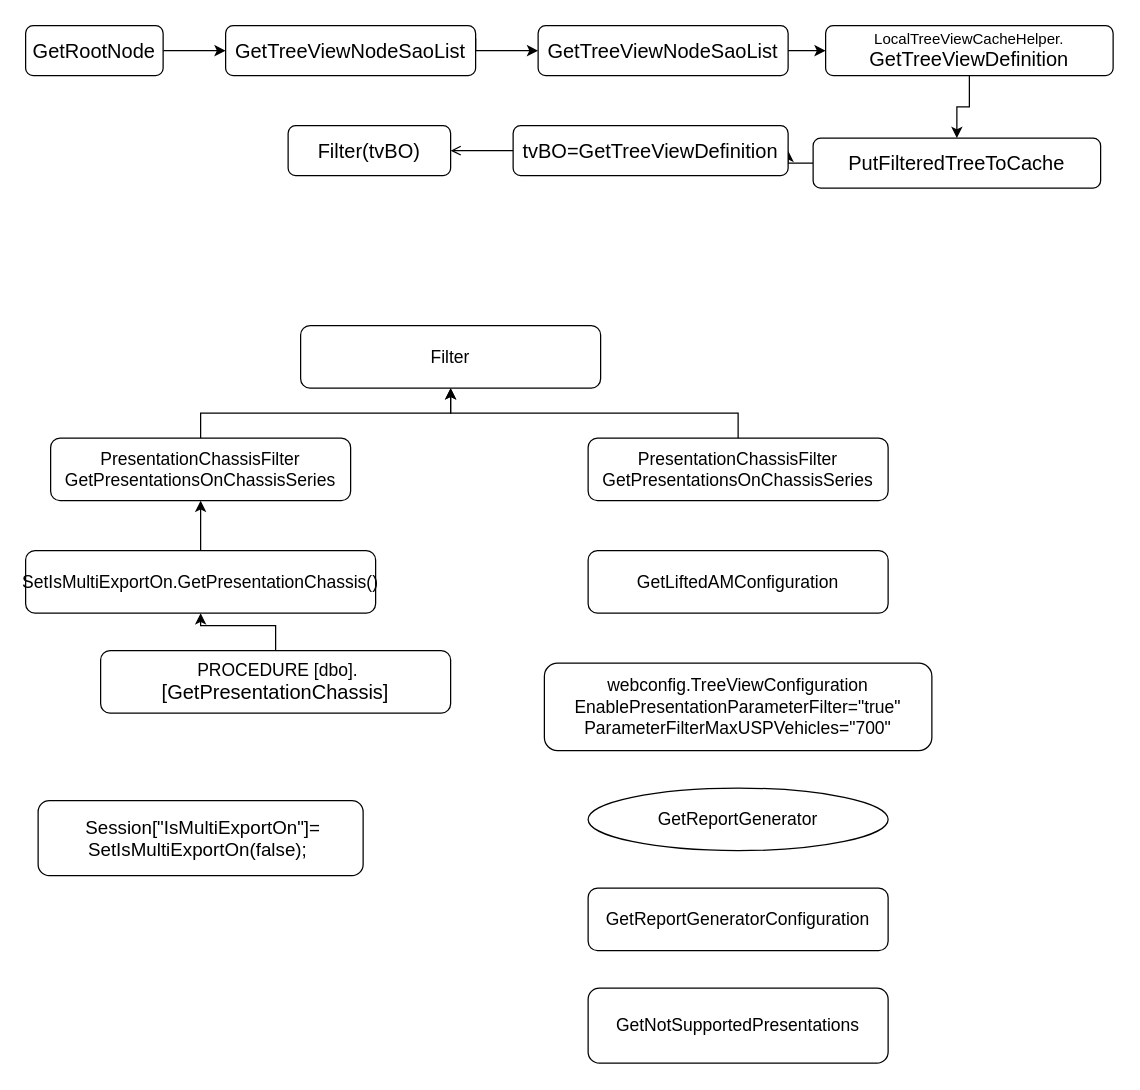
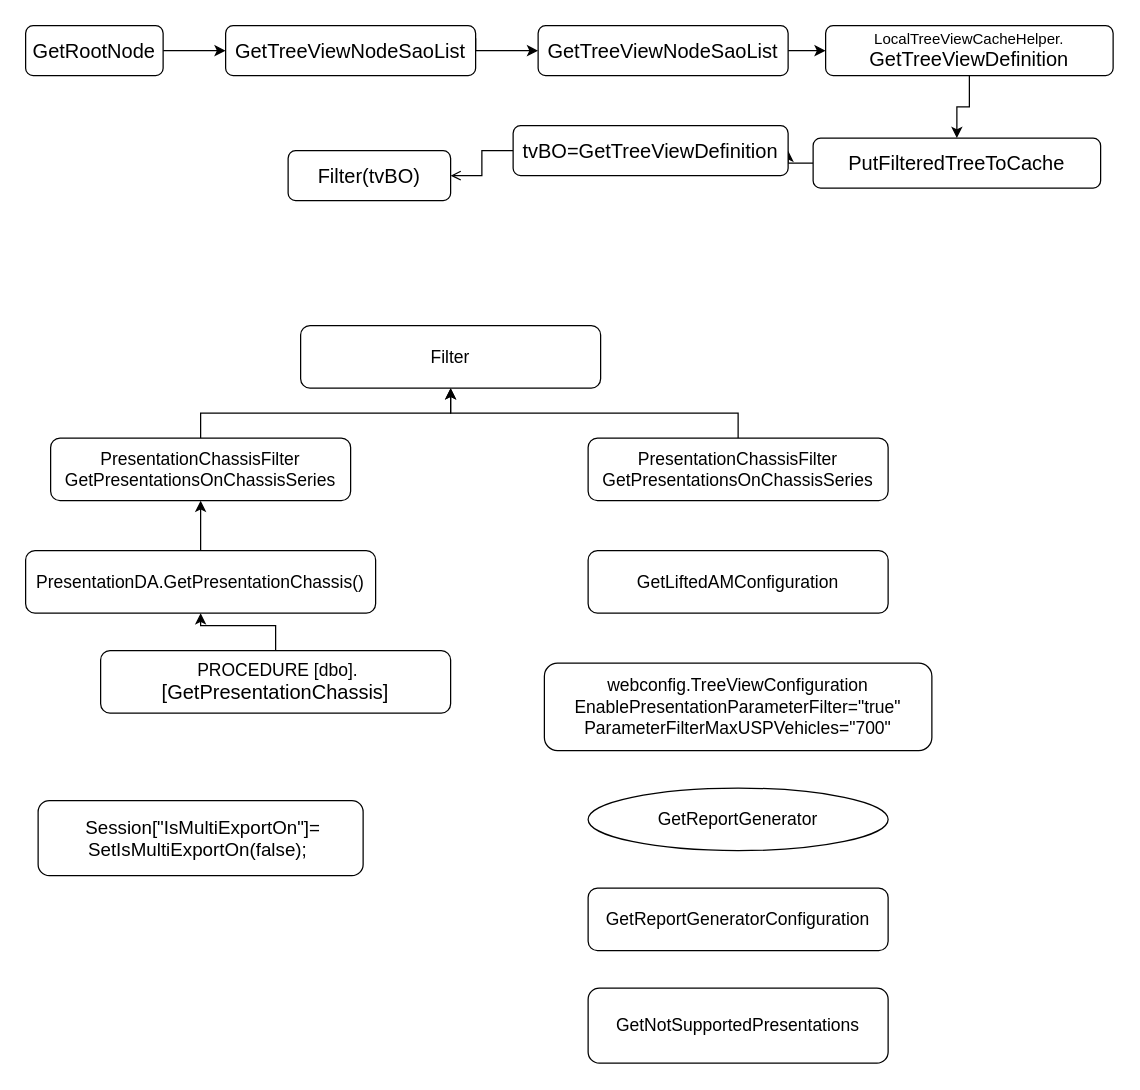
(369, 151) -> (369, 176)
(201, 582) -> (201, 582)
